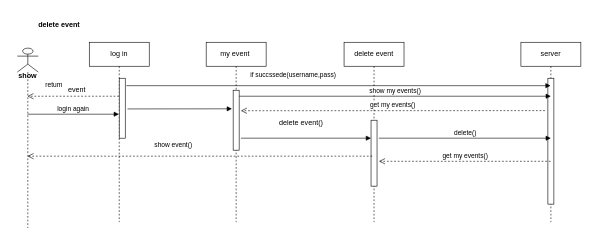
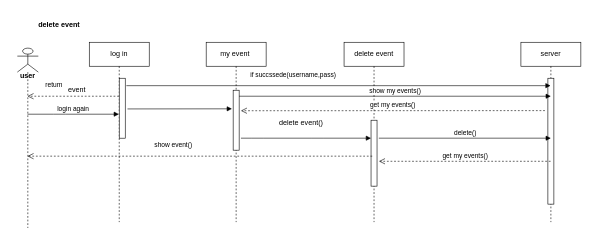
(27, 76) -> (27, 76)
